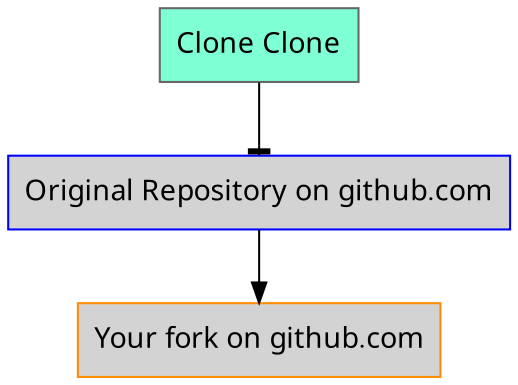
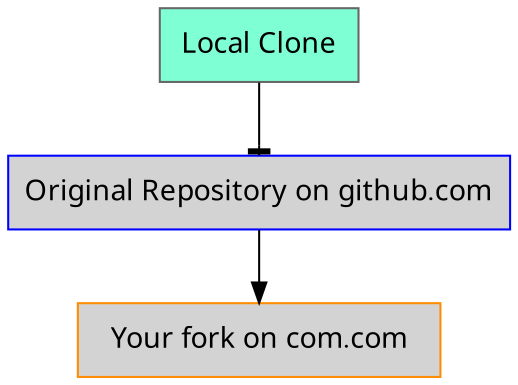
(259, 45) -> (259, 45)
(259, 340) -> (259, 340)
